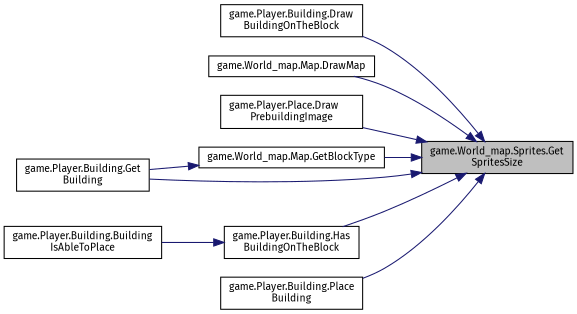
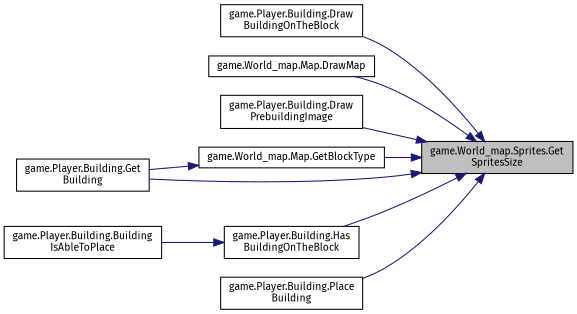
(292, 112) -> (292, 112)
